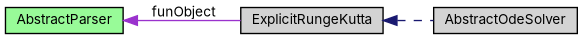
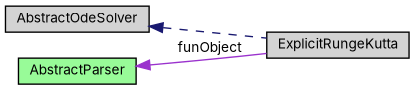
(415, 21) -> (215, 33)
